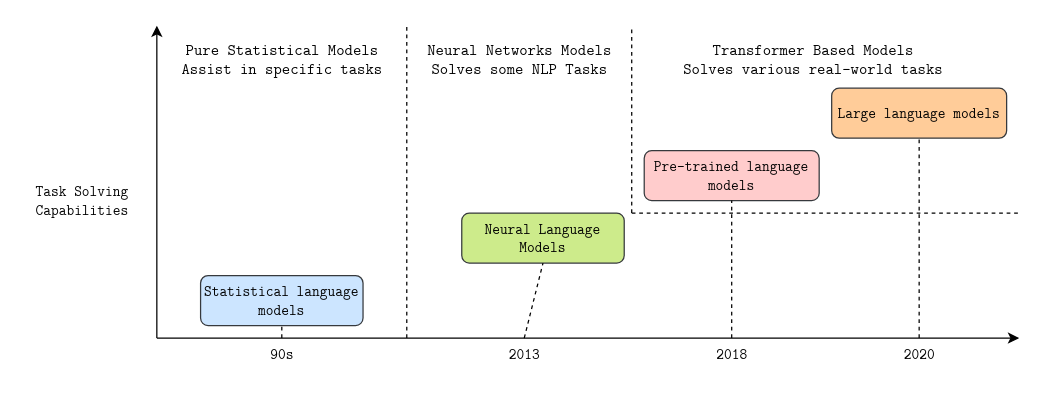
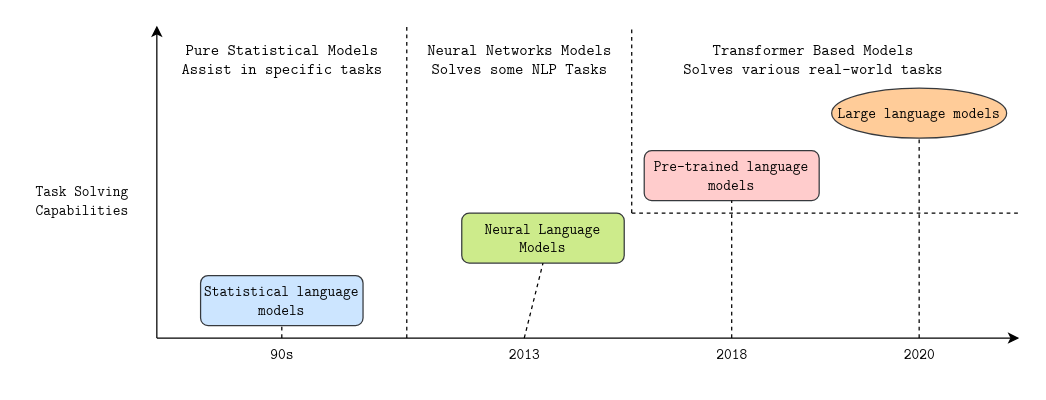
(919, 113) -> (919, 113)
